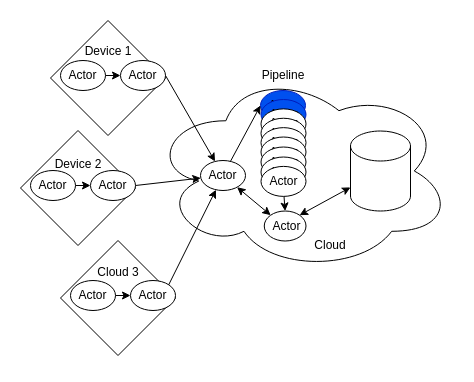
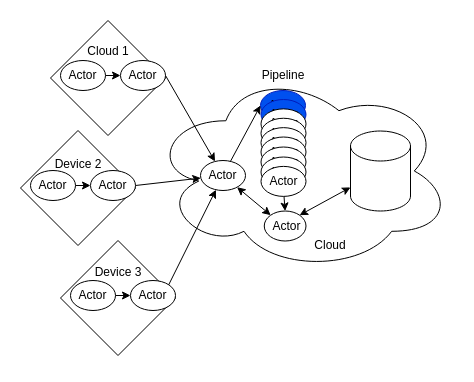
(109, 52) -> (109, 52)
(119, 273) -> (119, 273)
